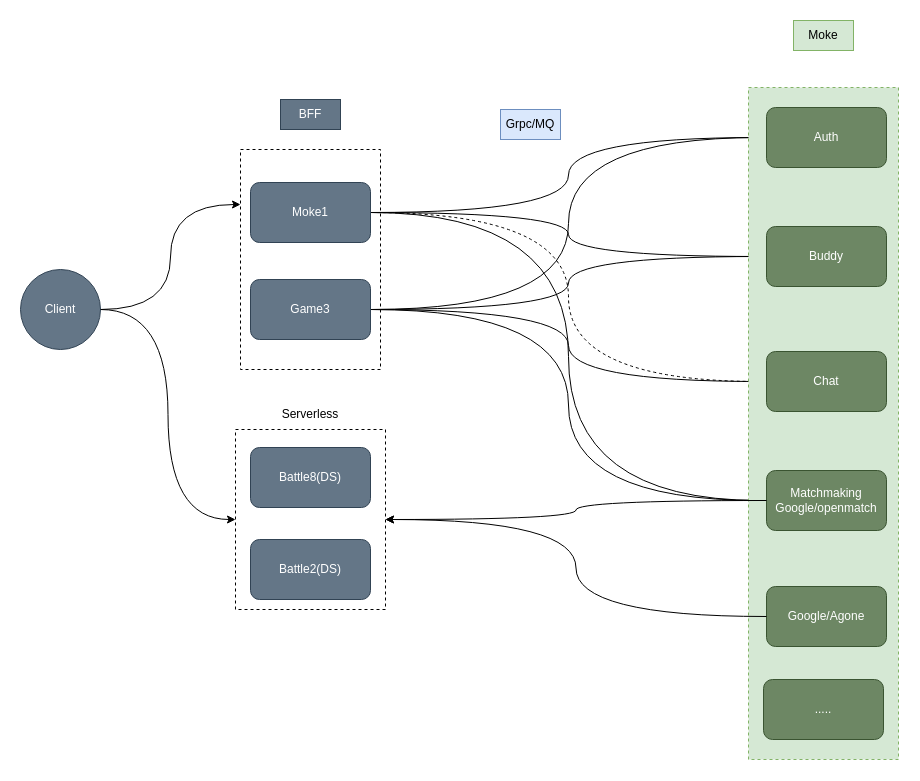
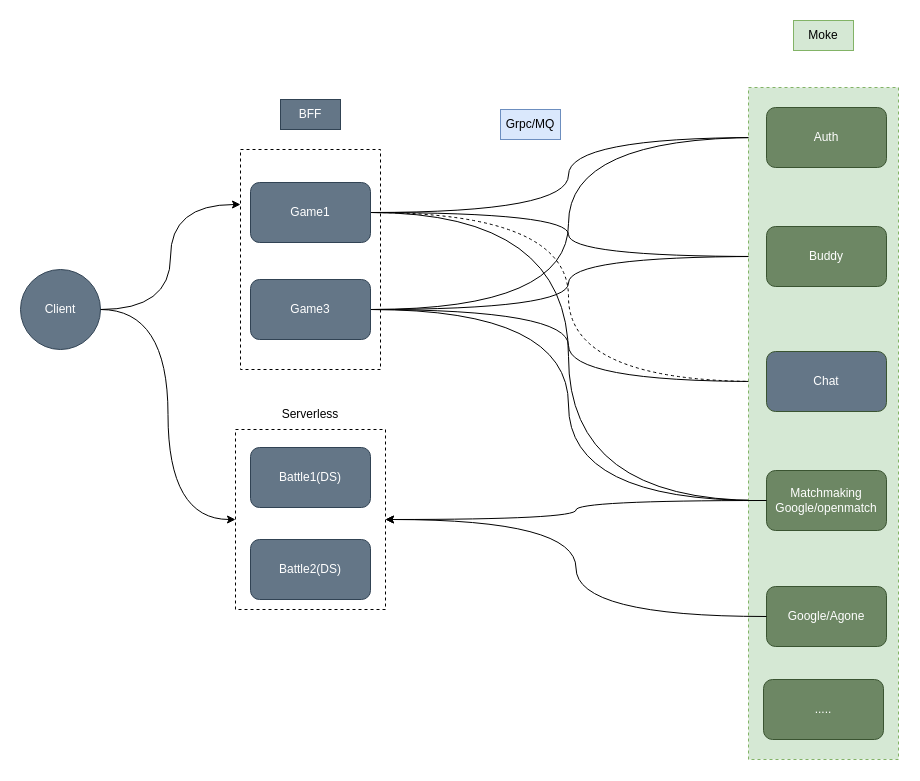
(311, 213) -> (311, 213)
(827, 382) -> (827, 382)
(311, 478) -> (311, 478)
